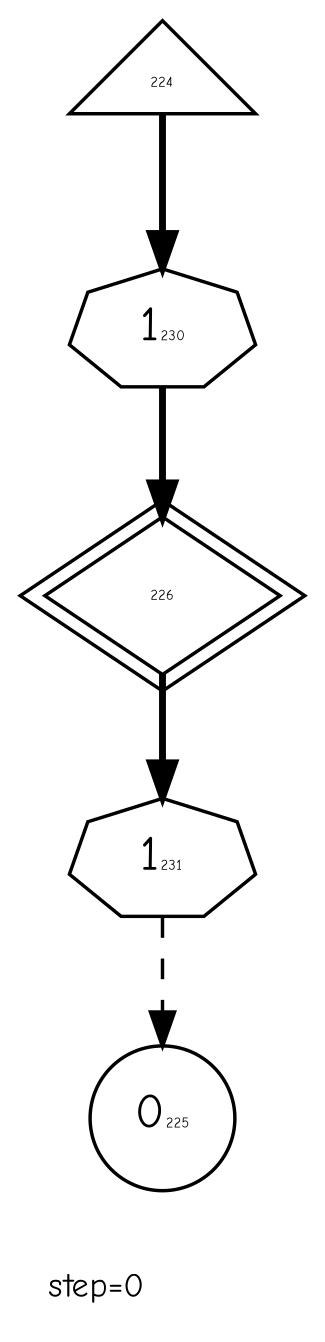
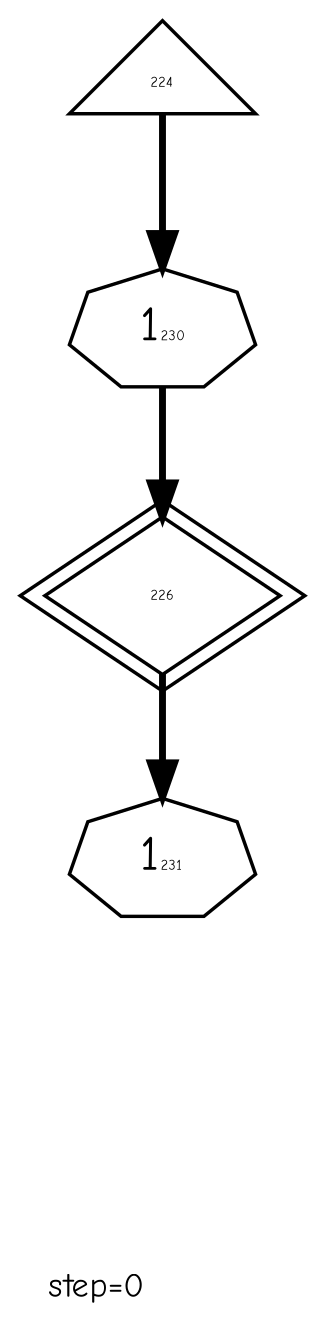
(162, 1118) -> none
